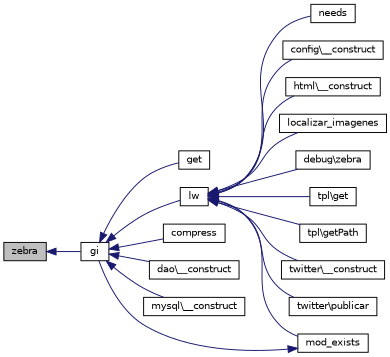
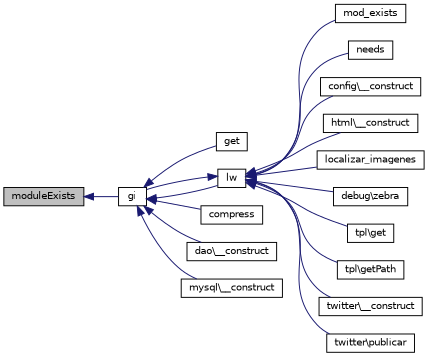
(25, 252) -> (44, 197)
(175, 339) -> (177, 182)
